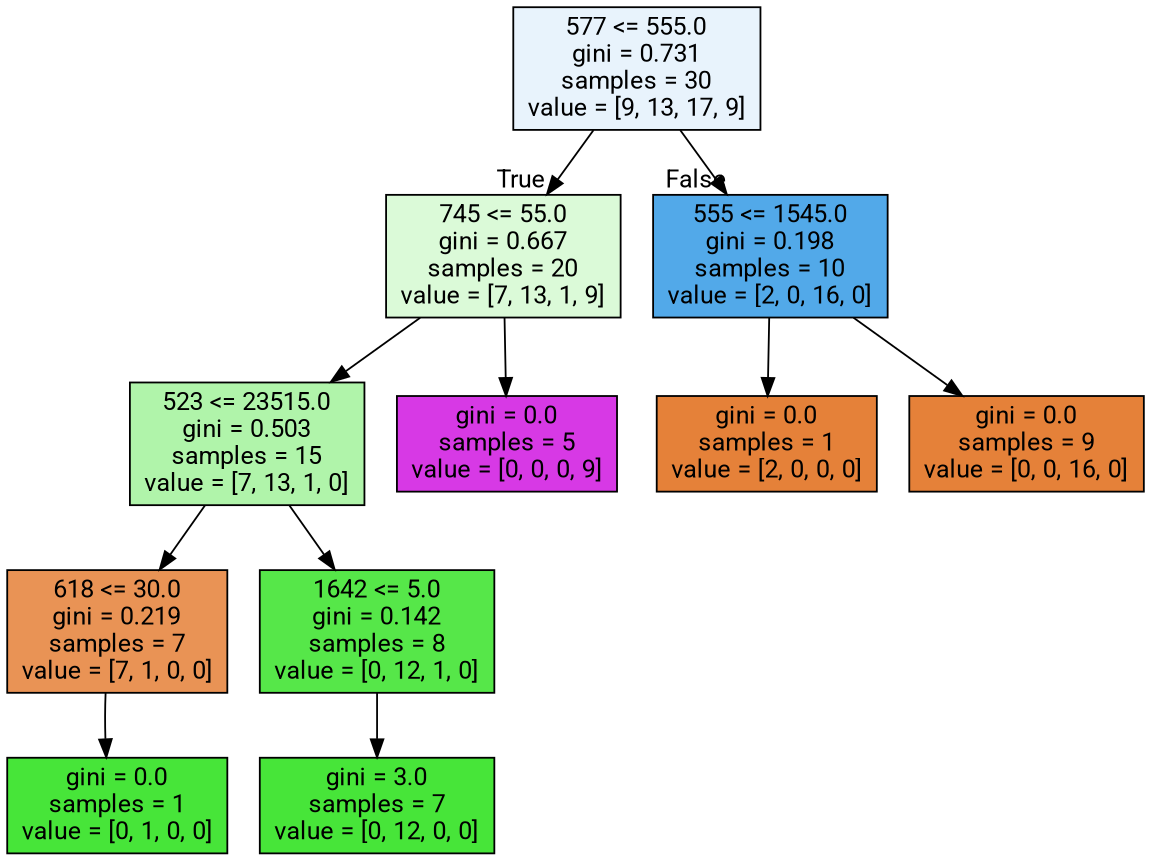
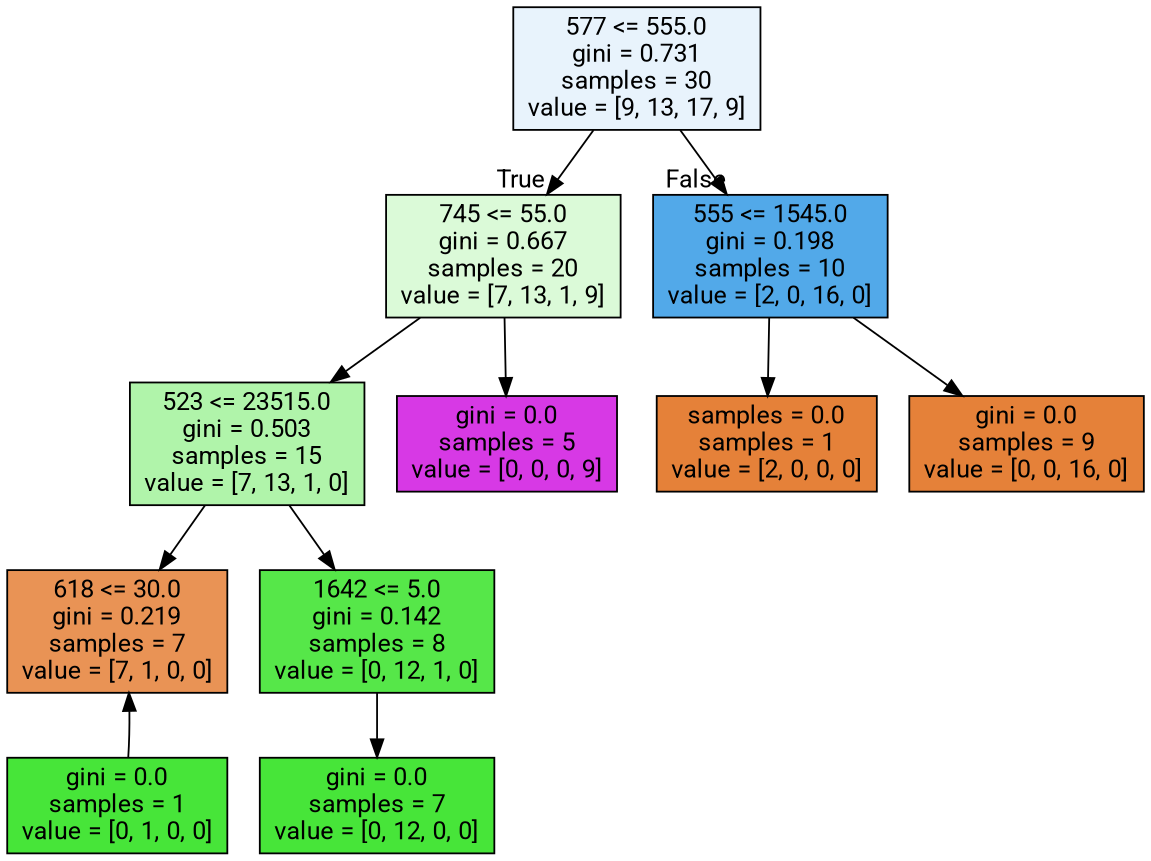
(767, 444) -> (767, 444)
(105, 716) -> (129, 734)
(377, 806) -> (377, 806)
